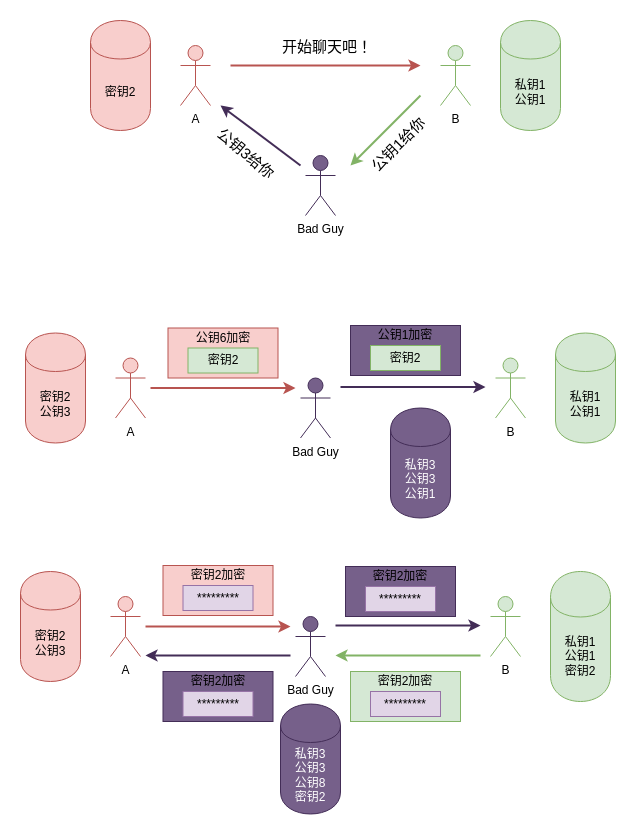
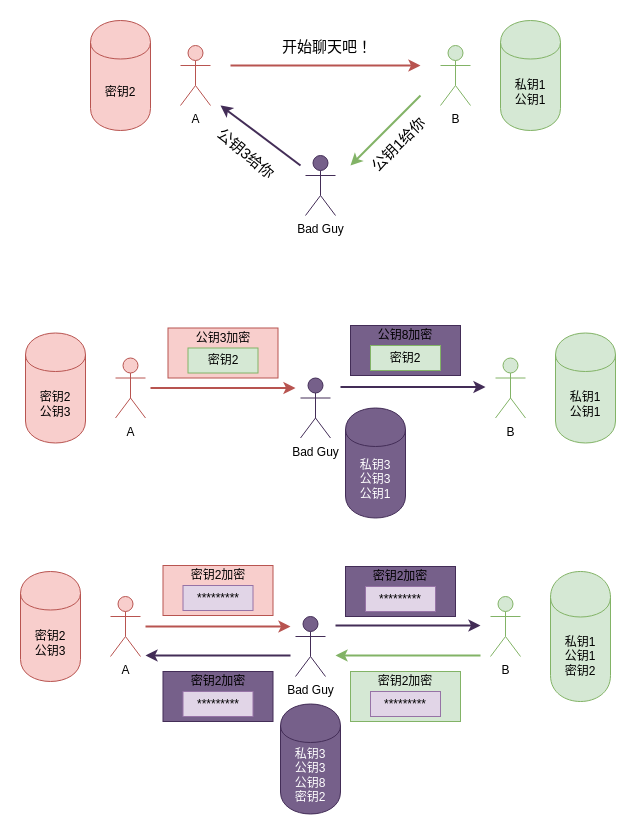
(406, 336) -> (406, 336)
(224, 339) -> (224, 339)
(421, 463) -> (376, 463)
